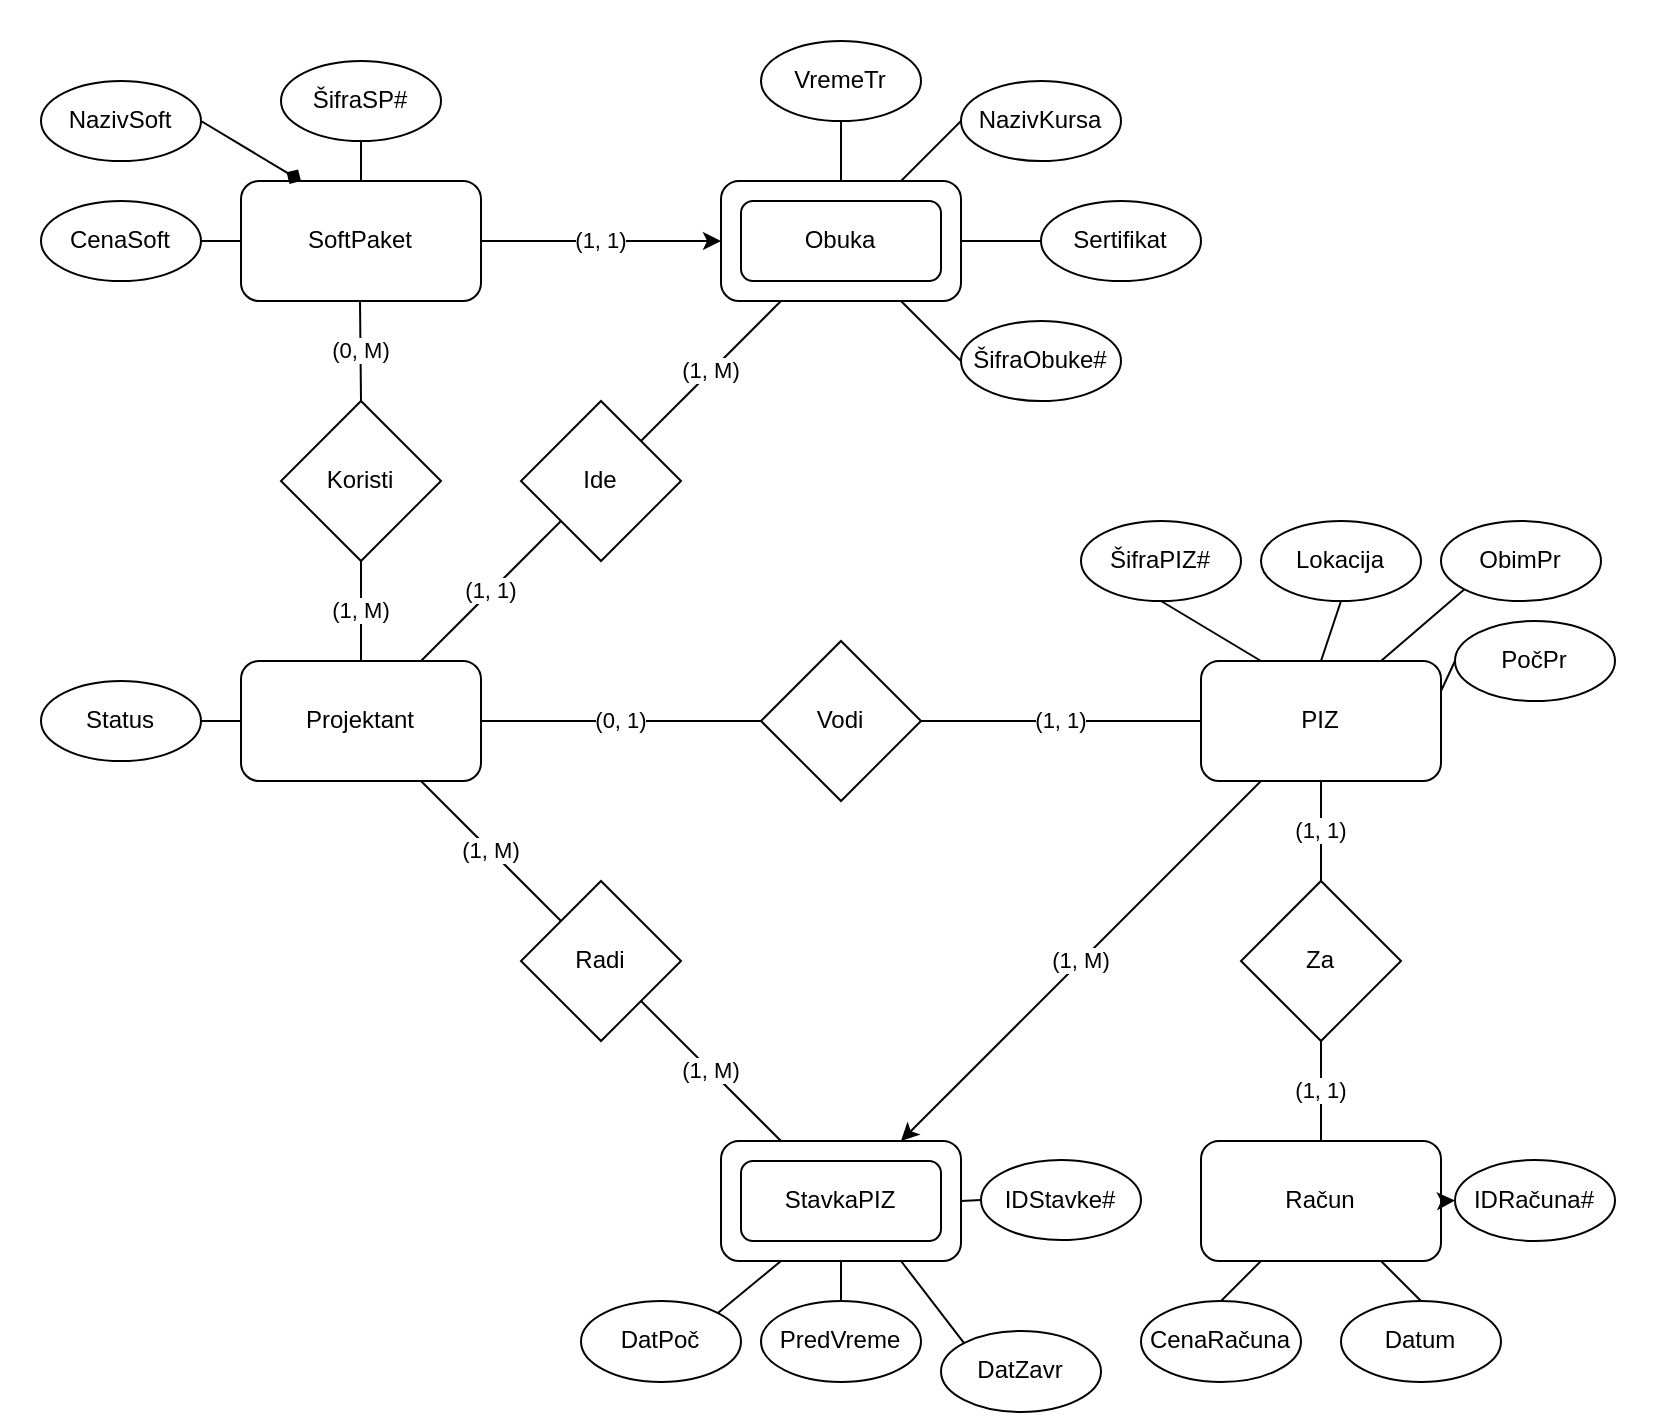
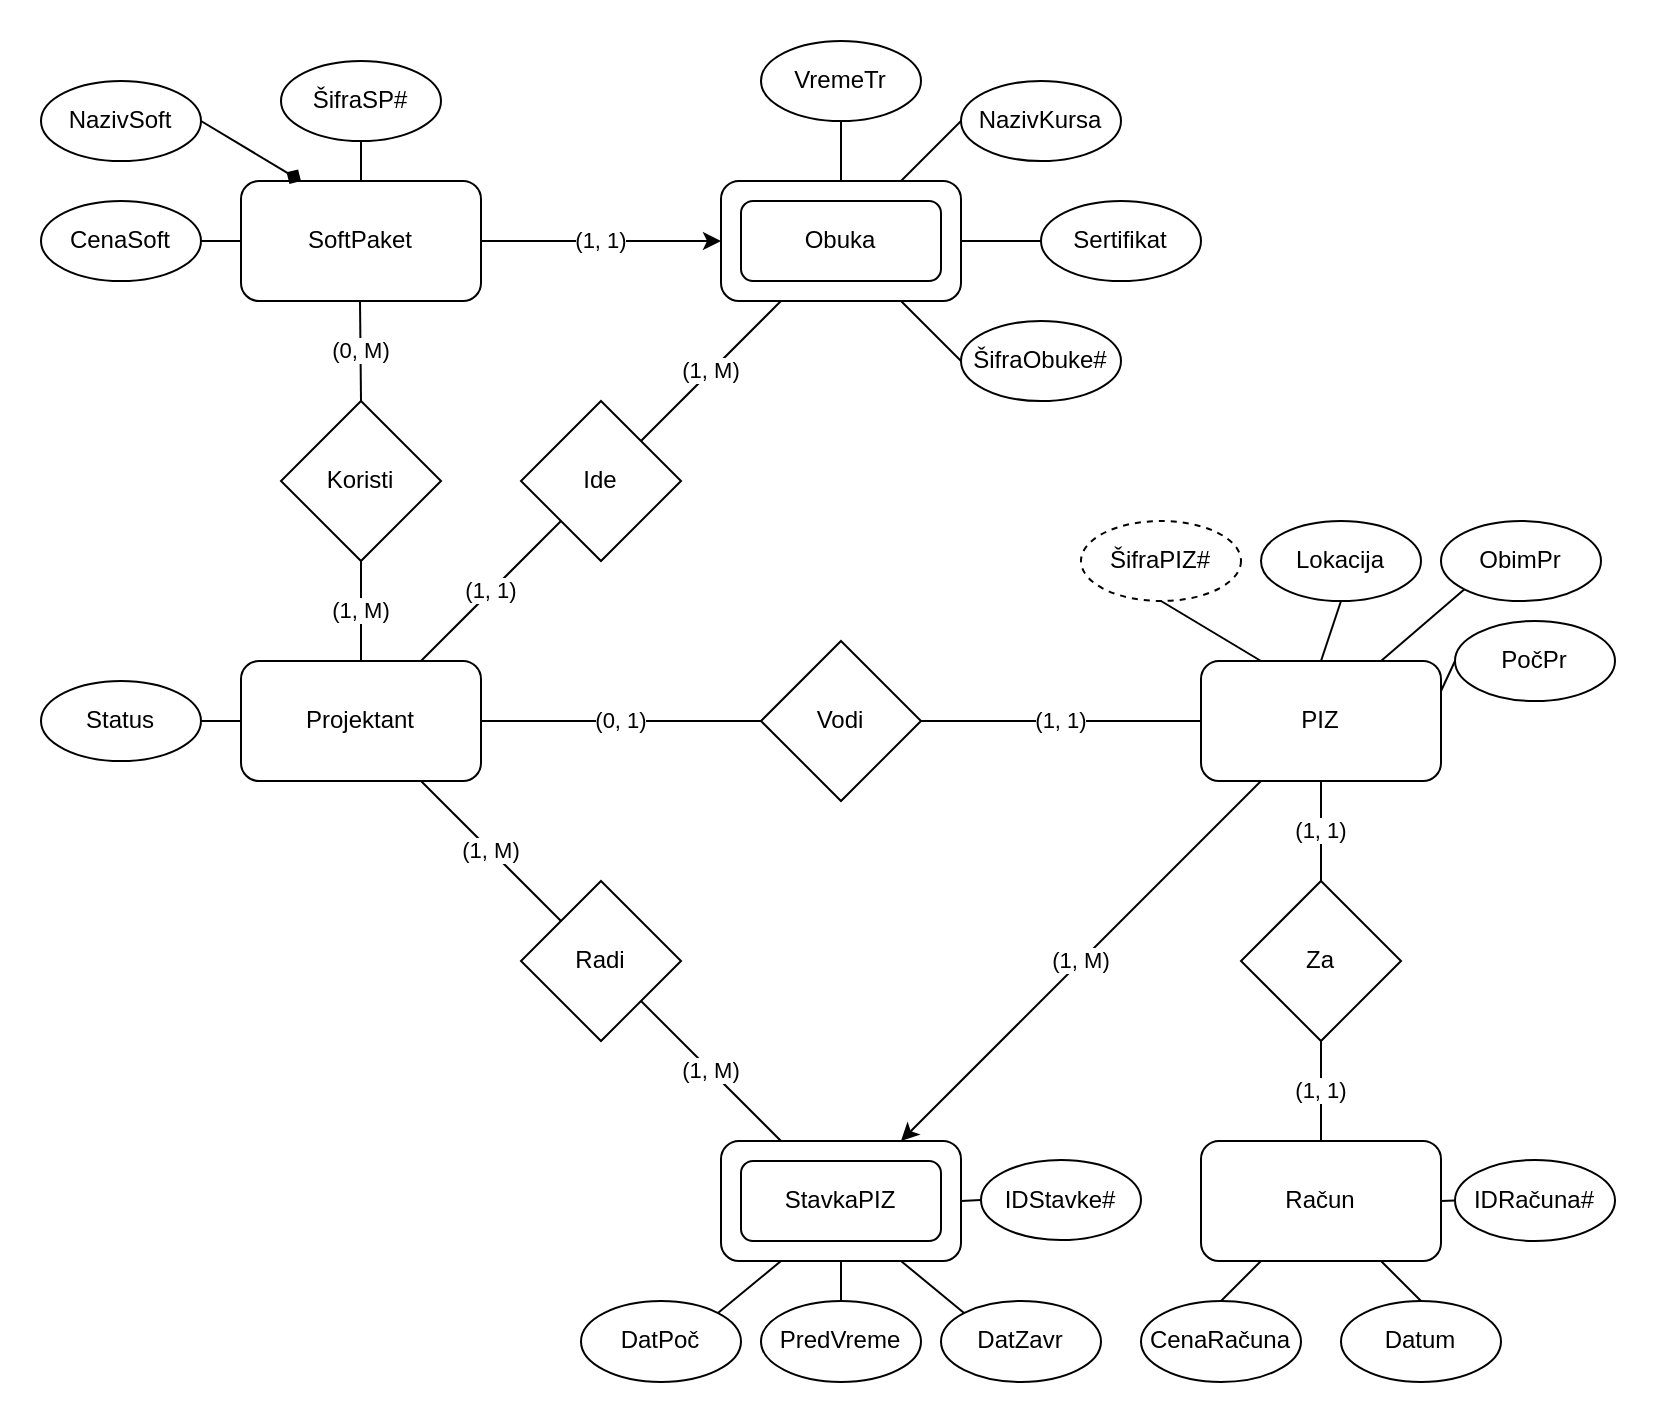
(1161, 561) -> (1161, 561)
(1441, 1201) -> (1447, 1201)
(1021, 1372) -> (1021, 1342)
